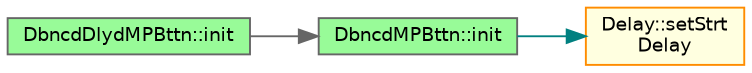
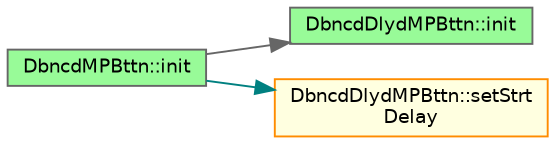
(274, 36) -> (239, 50)
(665, 36) -> (411, 108)
